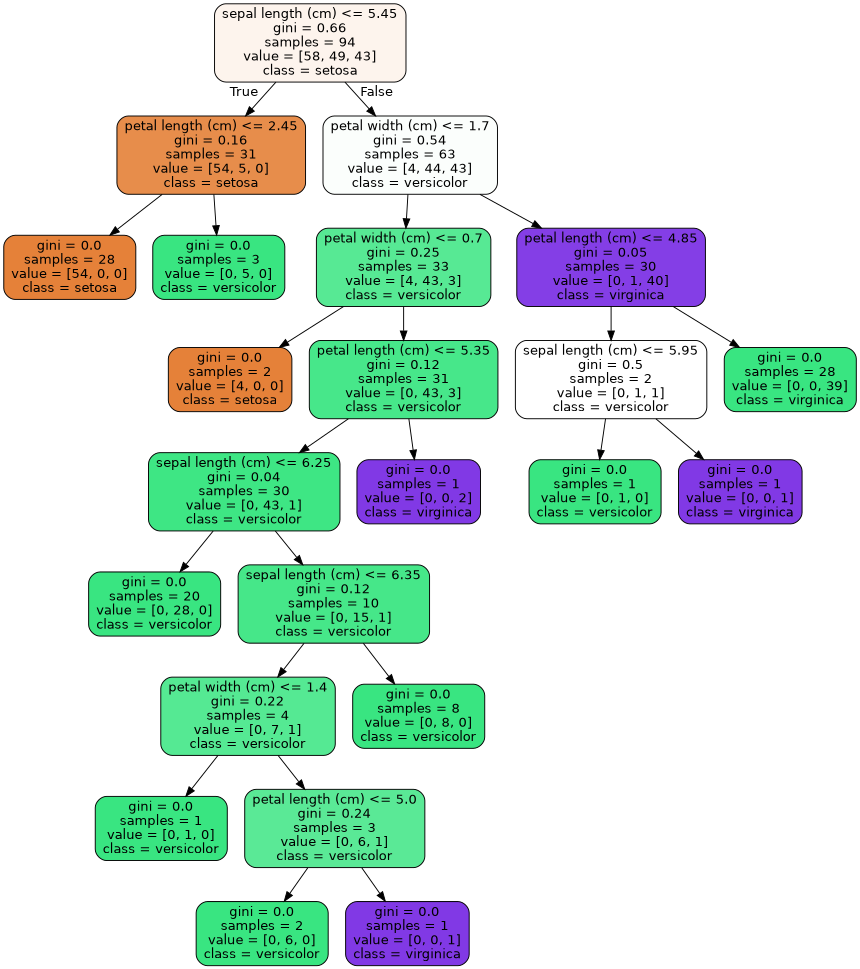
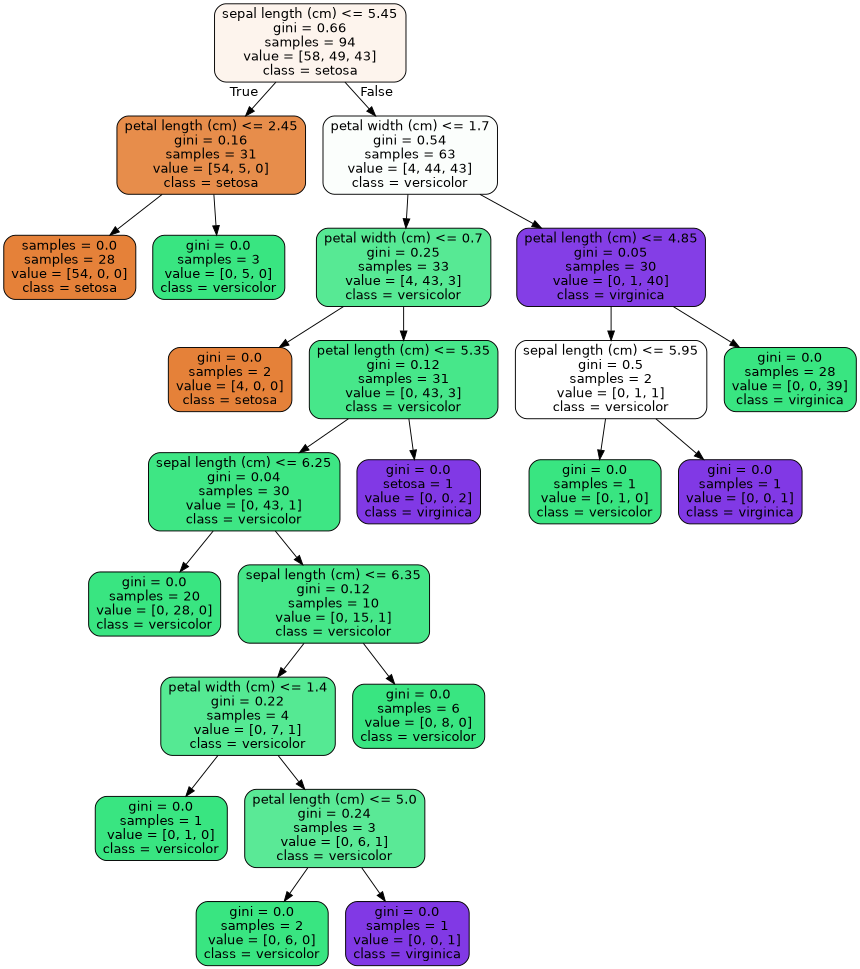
(70, 267) -> (70, 267)
(419, 492) -> (419, 492)
(419, 716) -> (419, 716)
